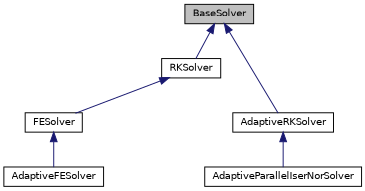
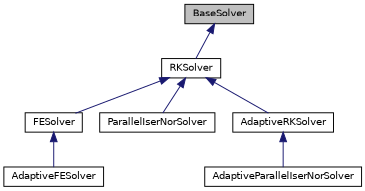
(254, 72) -> (242, 98)
none -> (157, 122)
